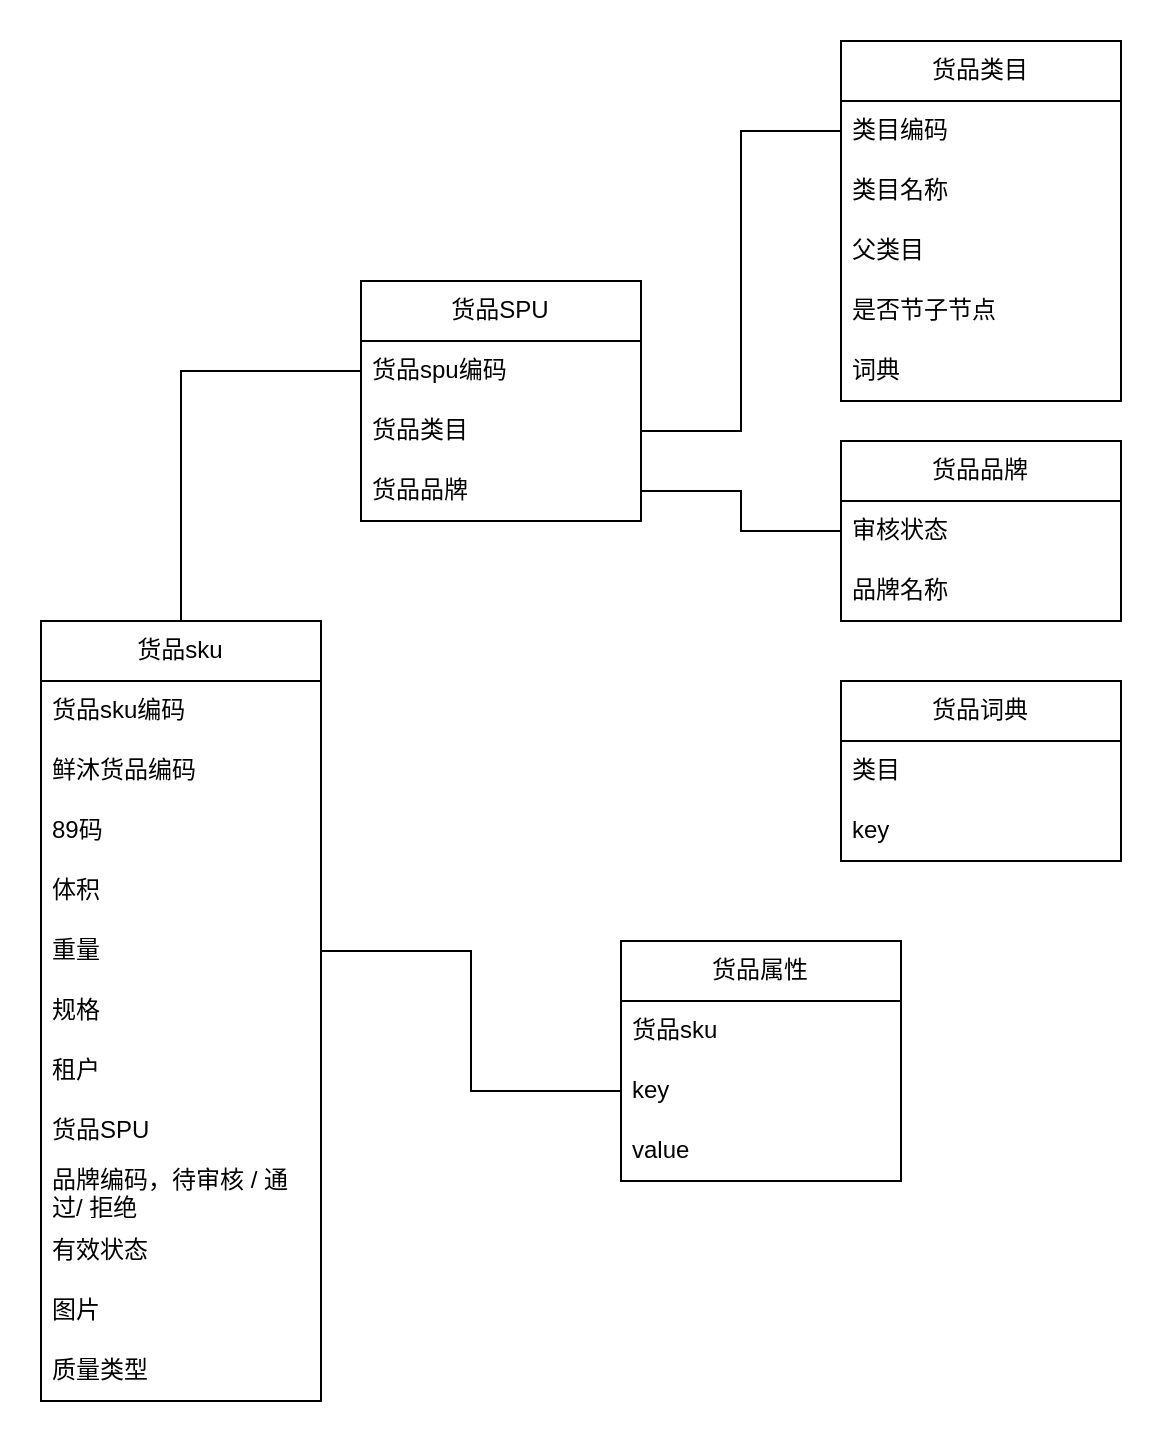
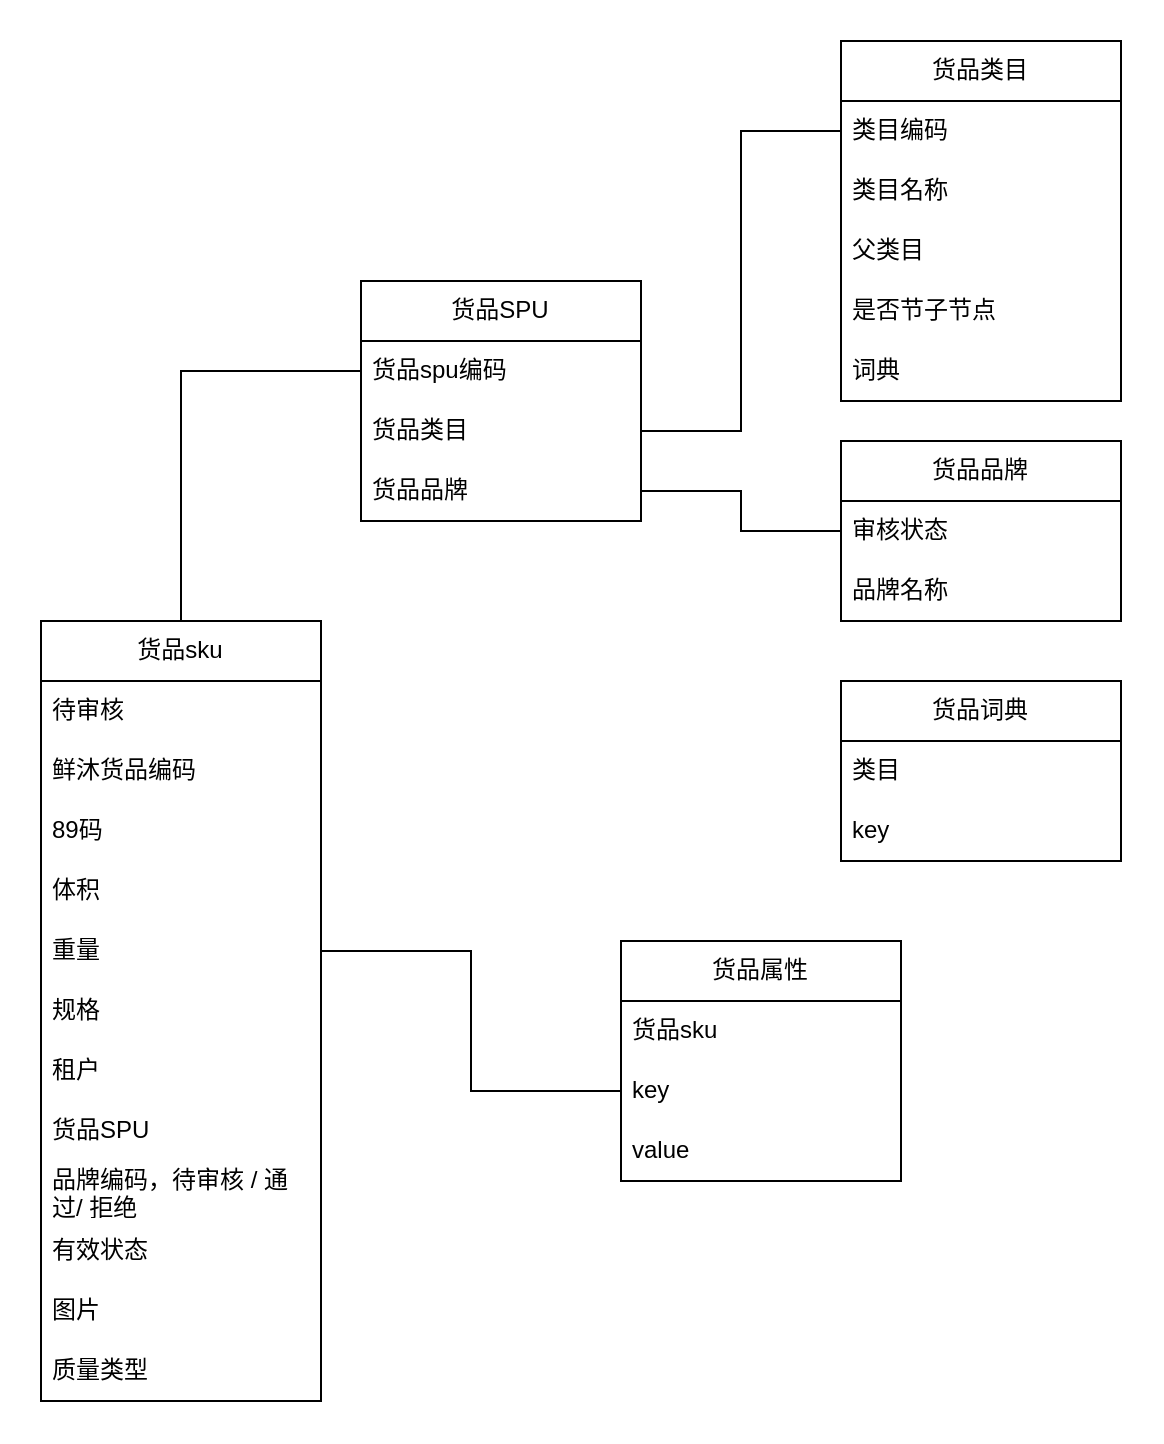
(121, 711) -> (89, 711)
